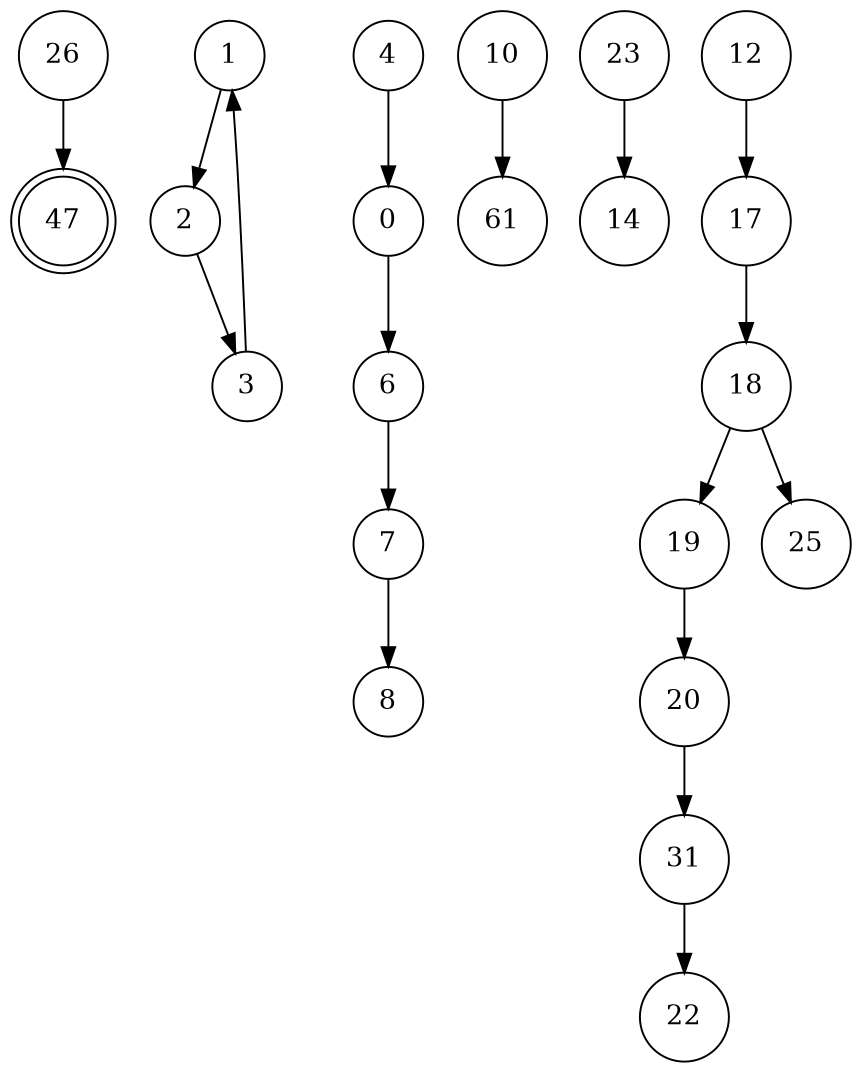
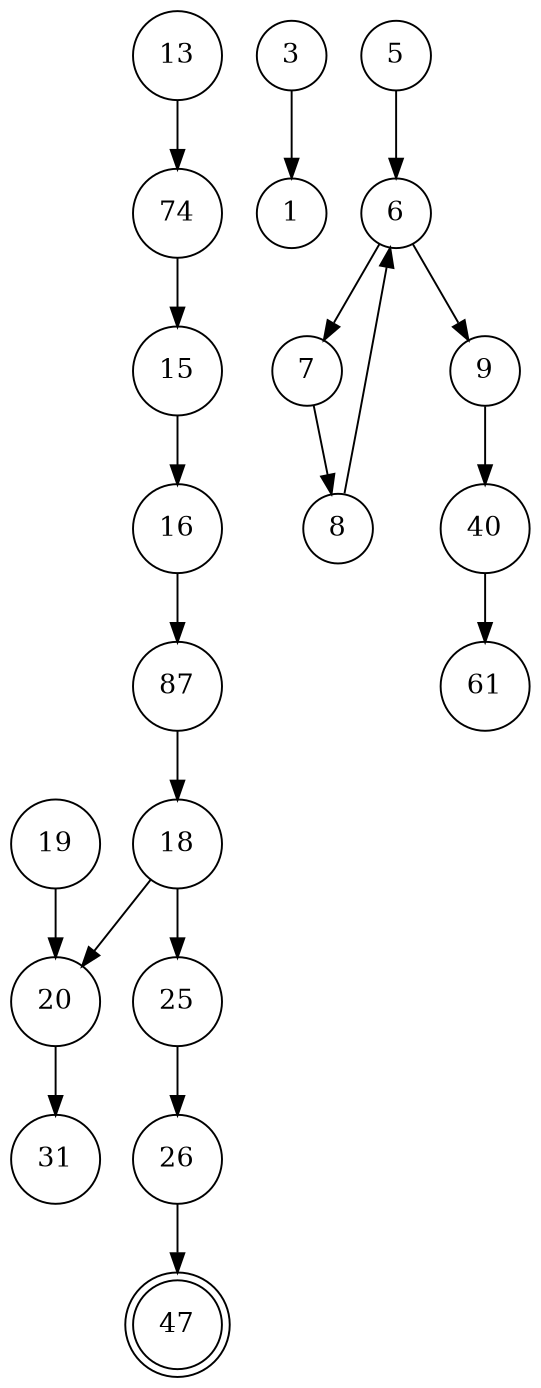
(388, 56) -> none
(503, 56) -> (485, 529)
(624, 56) -> (178, 56)
(746, 56) -> (178, 529)
(185, 221) -> none
(388, 221) -> (396, 56)
(624, 221) -> (178, 213)
(746, 221) -> (178, 686)
none -> (178, 371)
none -> (485, 371)
none -> (366, 380)
(719, 456) -> (123, 915)
(684, 1017) -> none
none -> (178, 1071)
